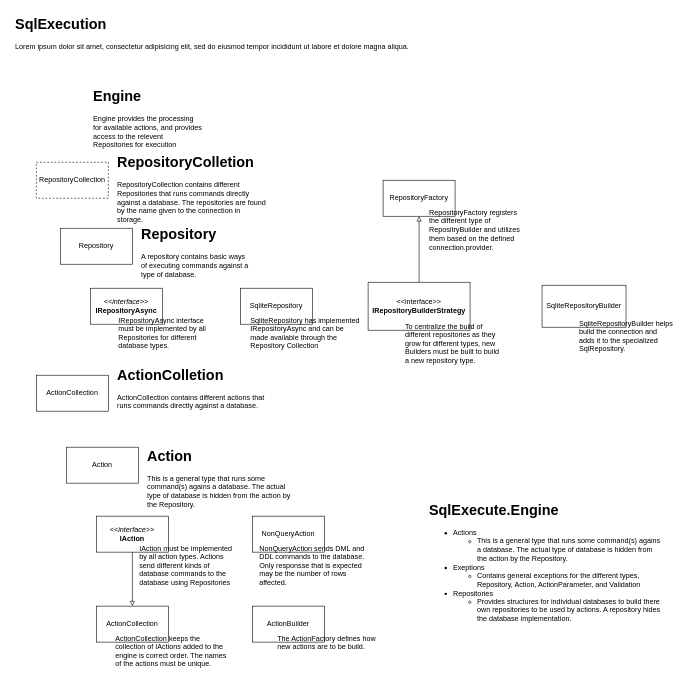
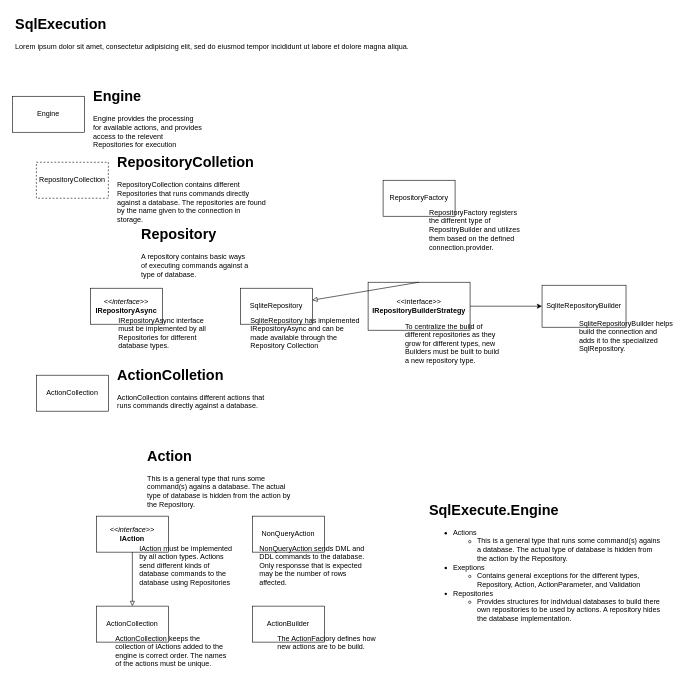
none -> (48, 114)
(96, 246) -> none
(419, 252) -> (369, 291)
none -> (536, 306)
(102, 465) -> none
